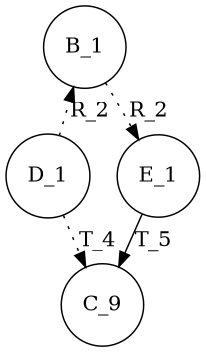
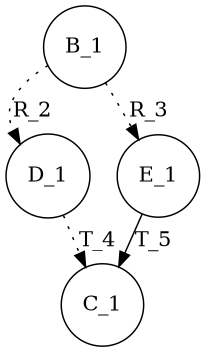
(149, 111) -> (149, 111)
(64, 118) -> (18, 92)
(102, 305) -> (102, 305)
